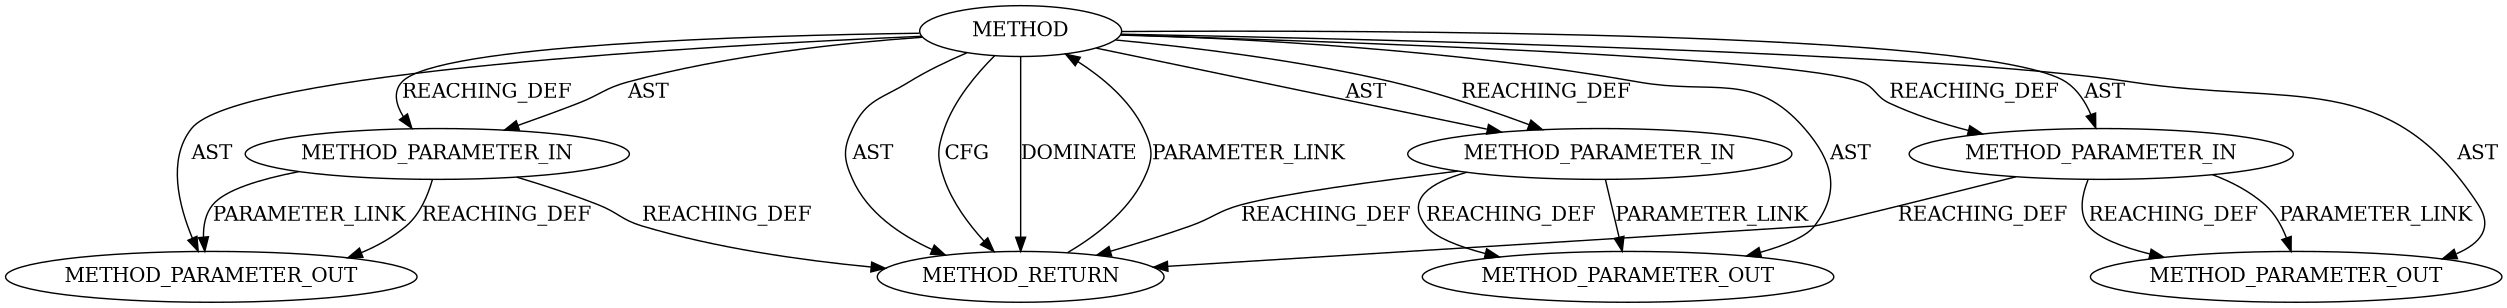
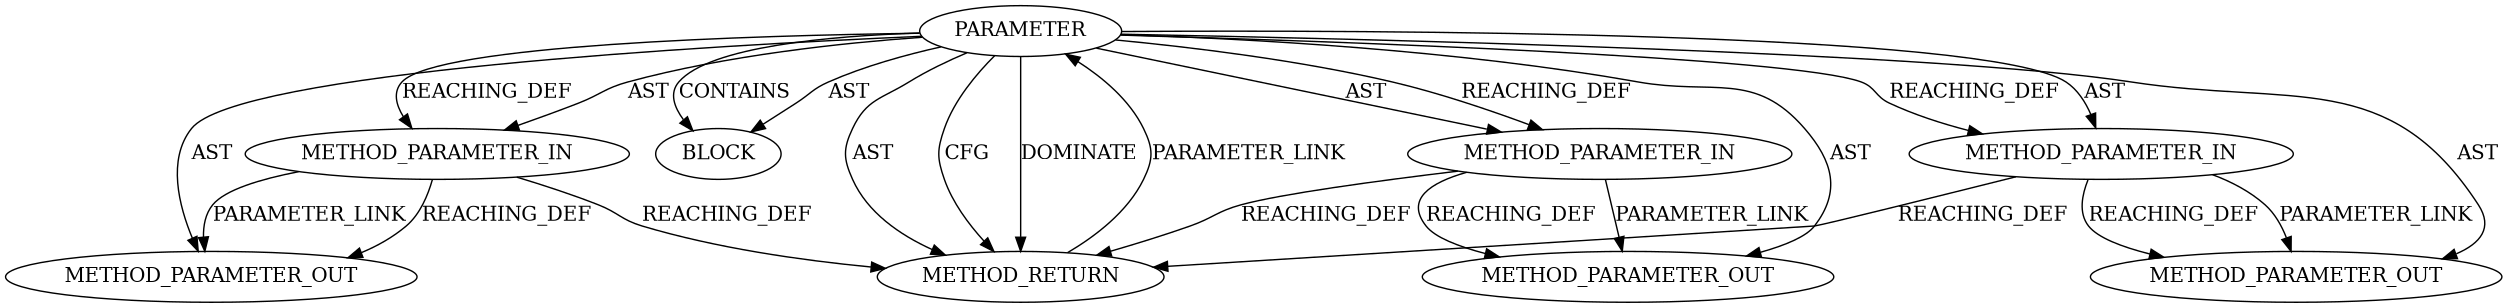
(1021, 31) -> (1021, 31)
none -> (718, 154)
